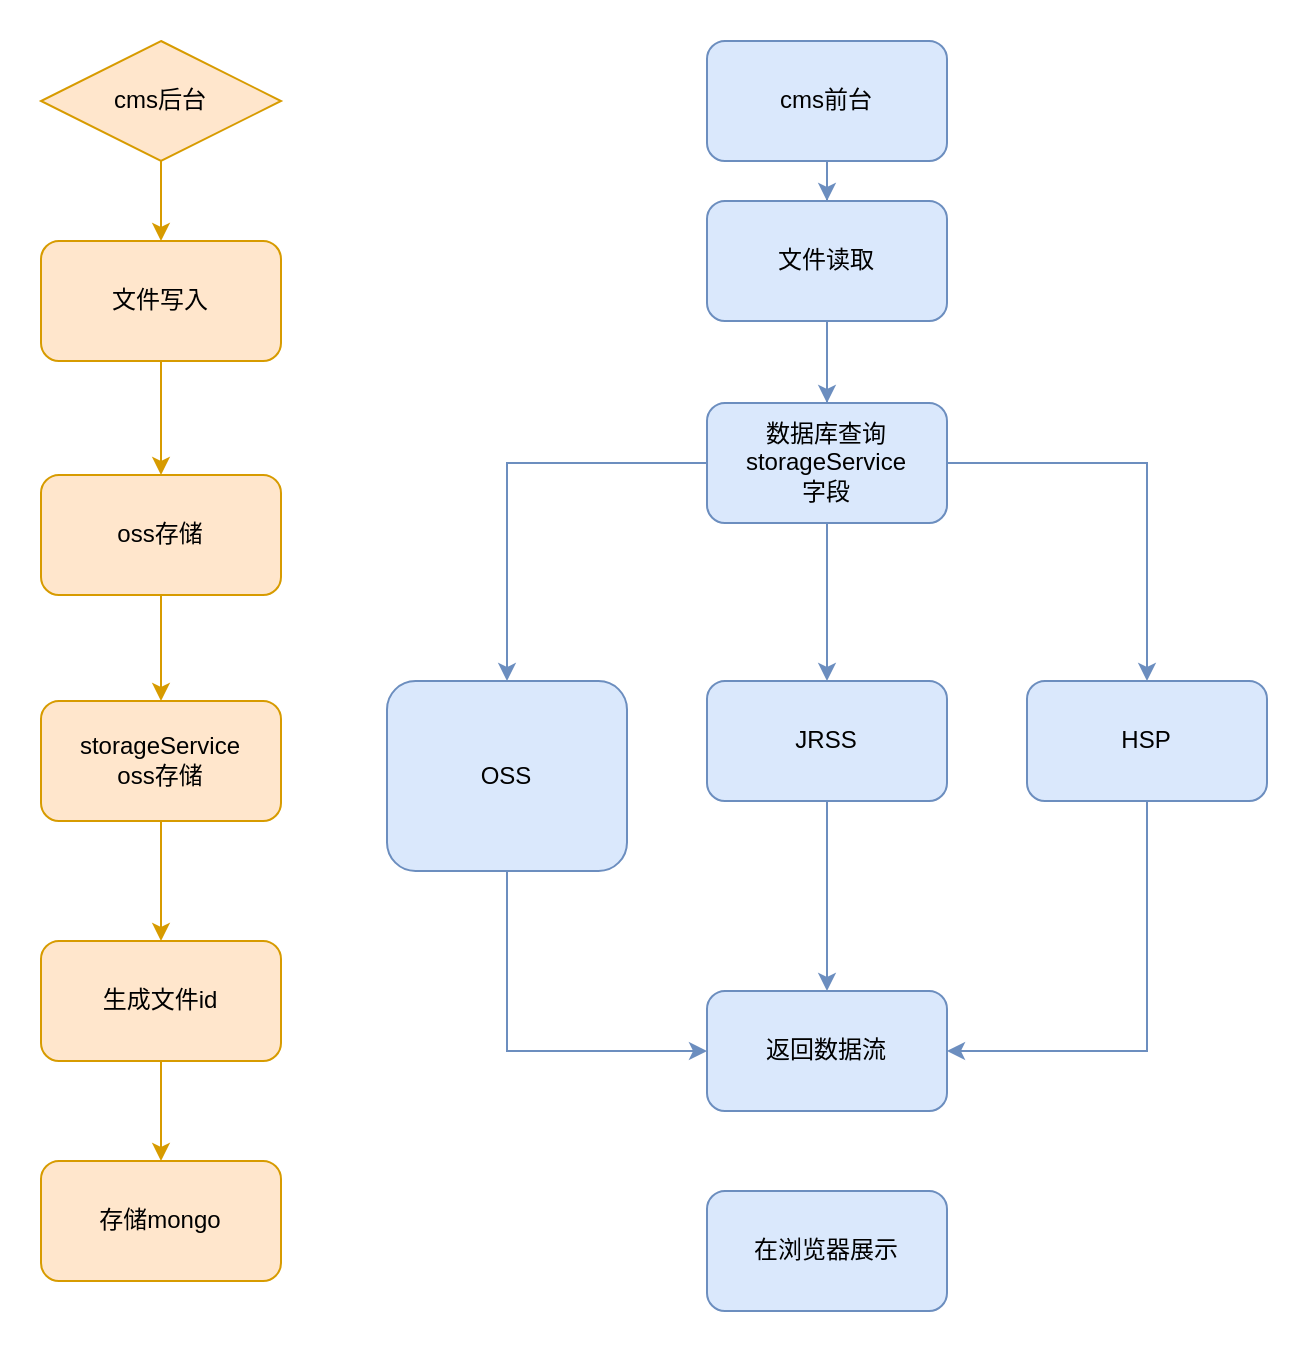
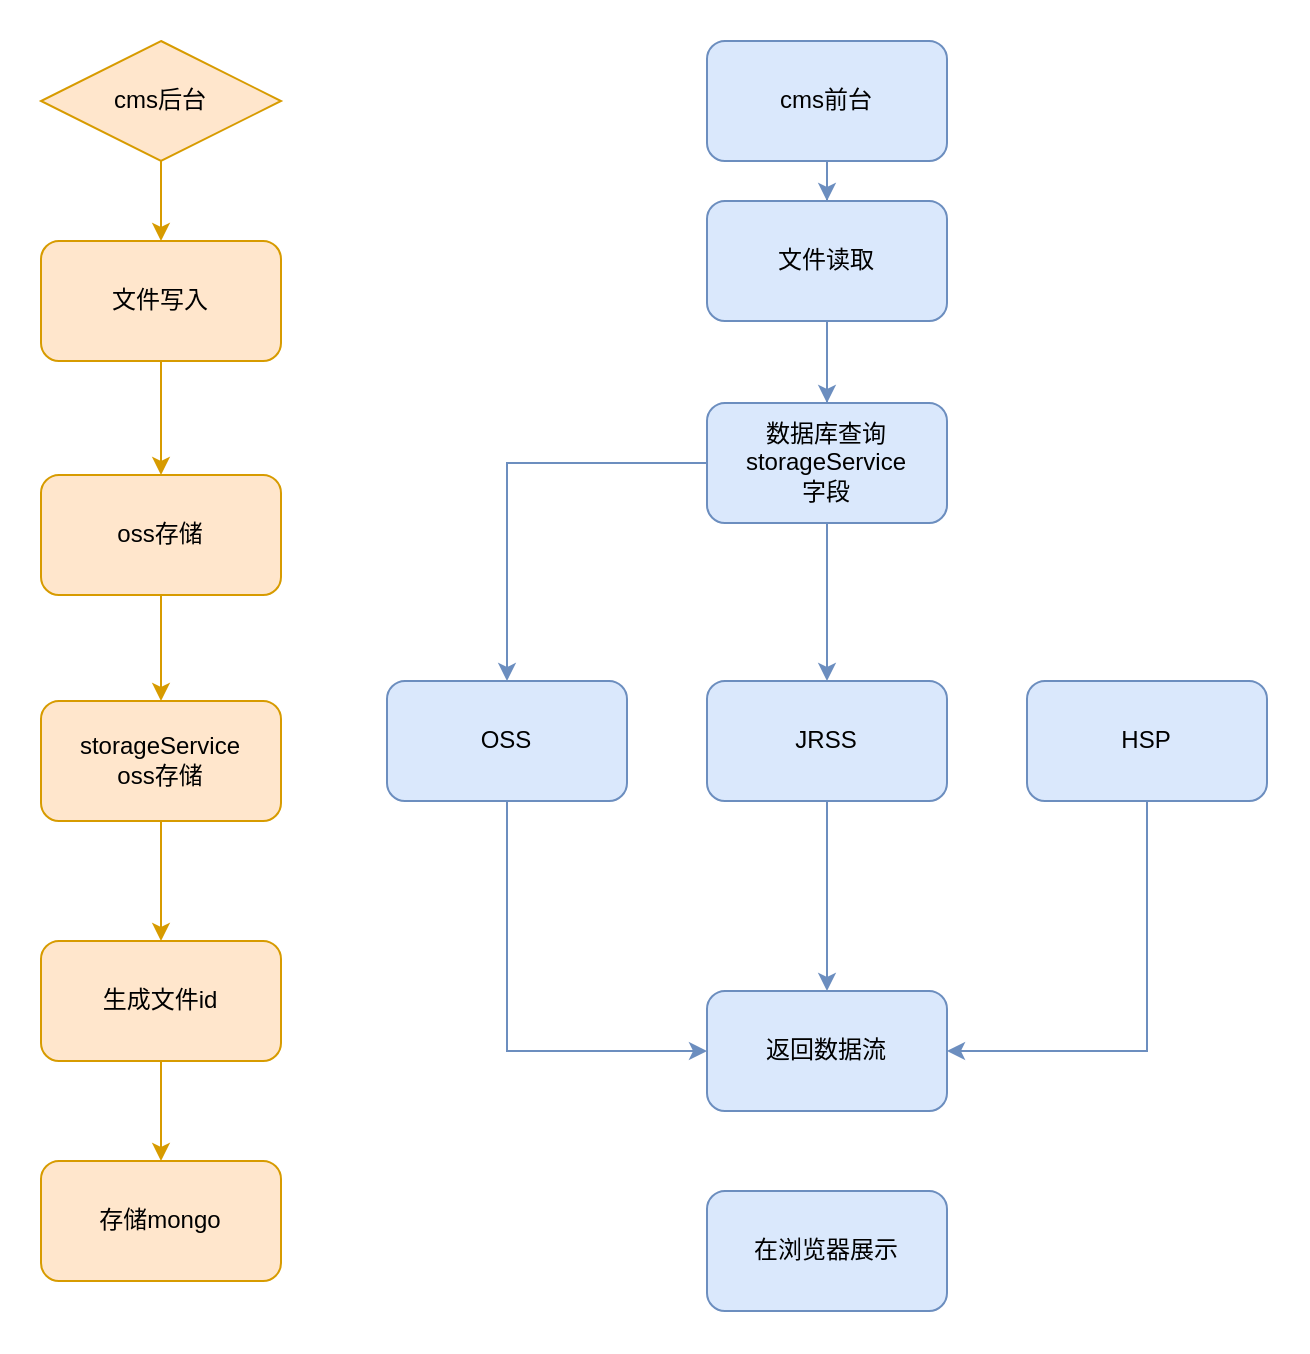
(1147, 465) -> none
(507, 776) -> (507, 741)
